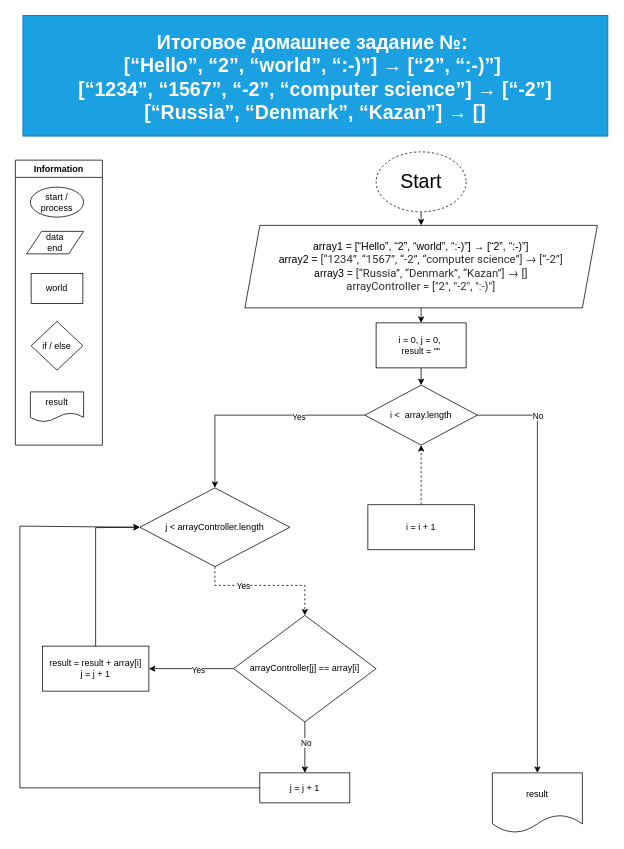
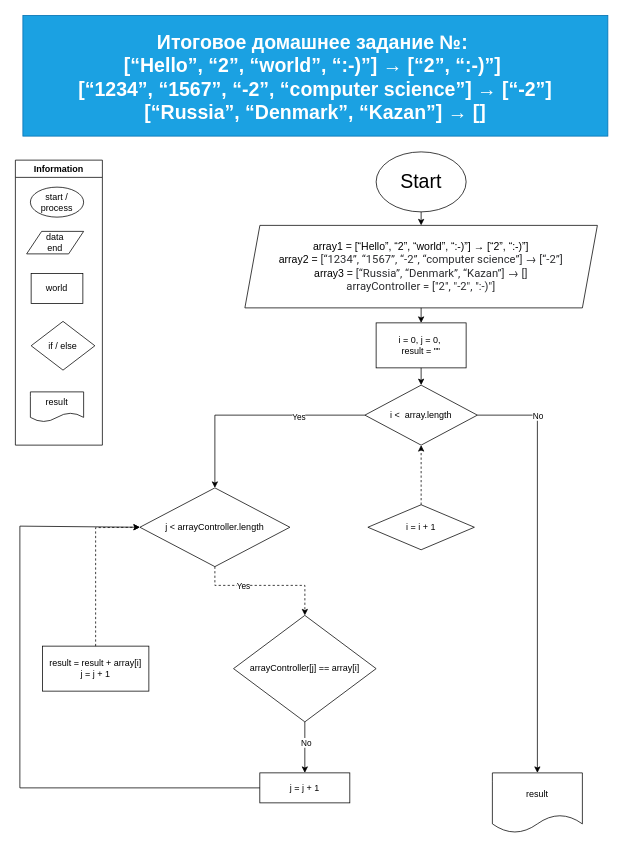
(421, 182) -> (421, 182)
(57, 346) -> (63, 346)
(421, 527) -> (421, 527)
(96, 580) -> (96, 580)
(194, 669) -> none
